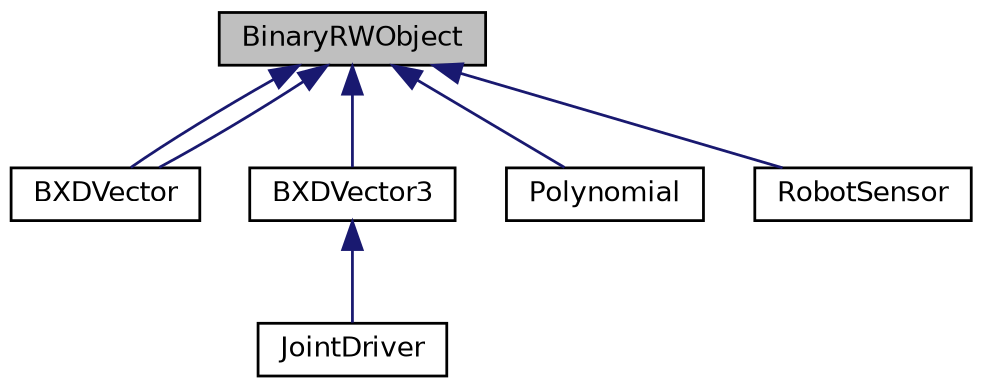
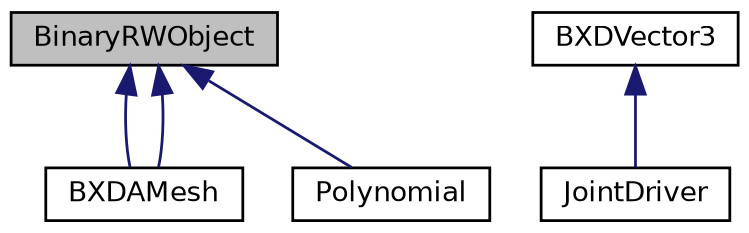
(352, 131) -> none
(105, 194) -> (144, 194)
(863, 194) -> none
